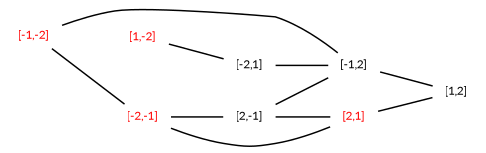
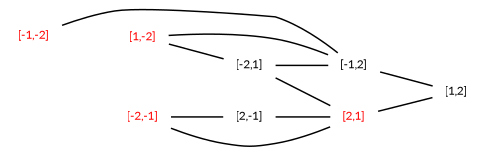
(88, 76) -> none
(302, 91) -> (250, 36)
none -> (303, 92)
